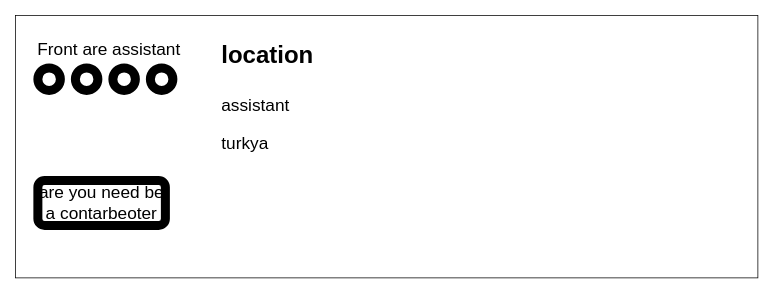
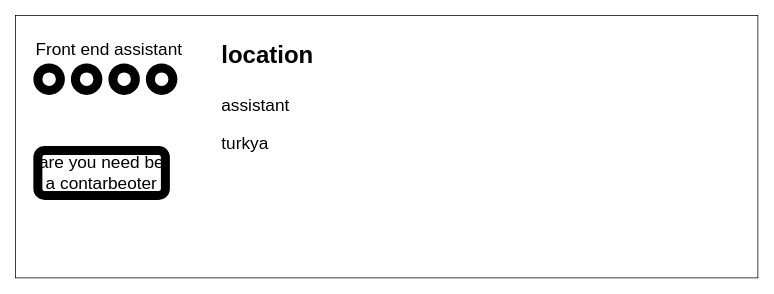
(109, 49) -> (109, 49)
(102, 203) -> (102, 173)
